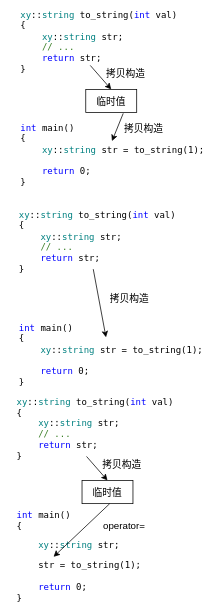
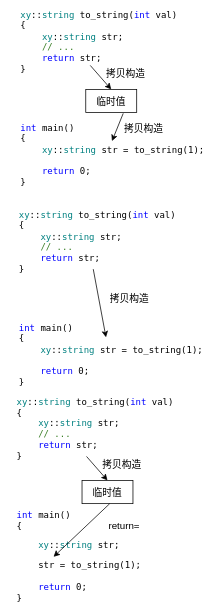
(125, 525) -> (125, 525)
